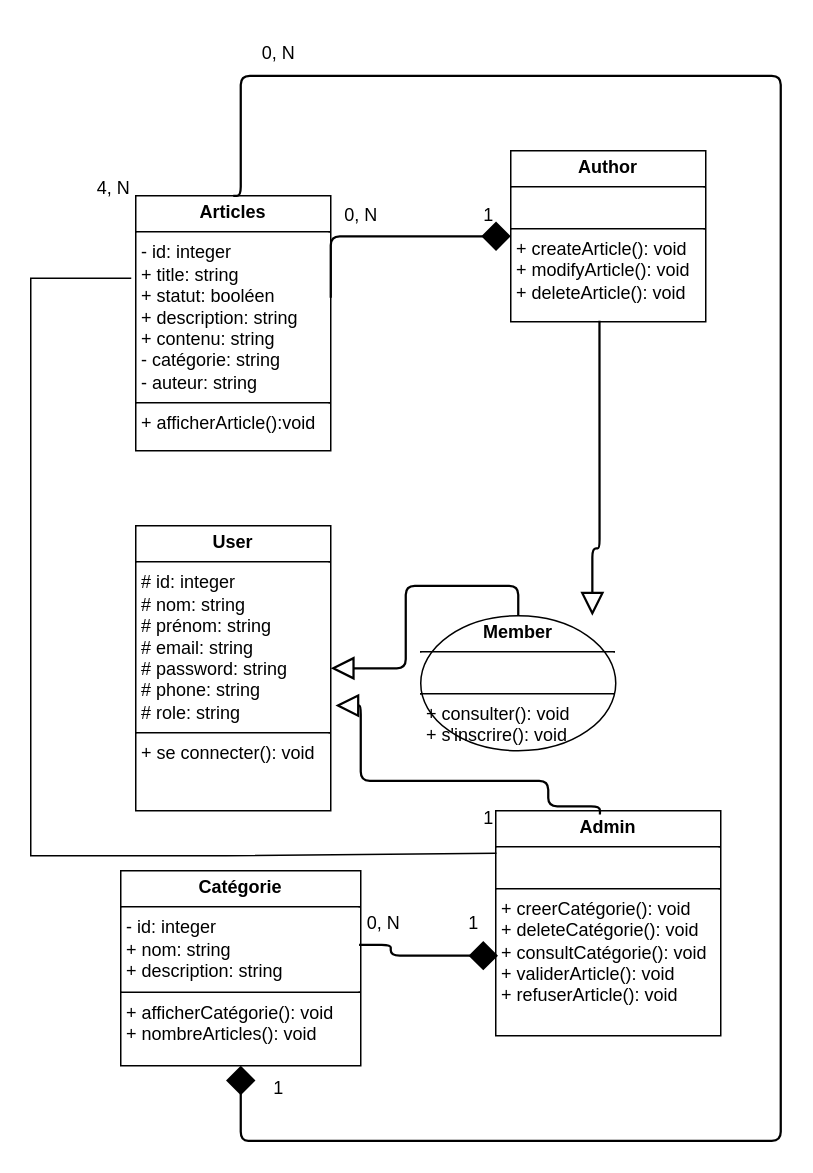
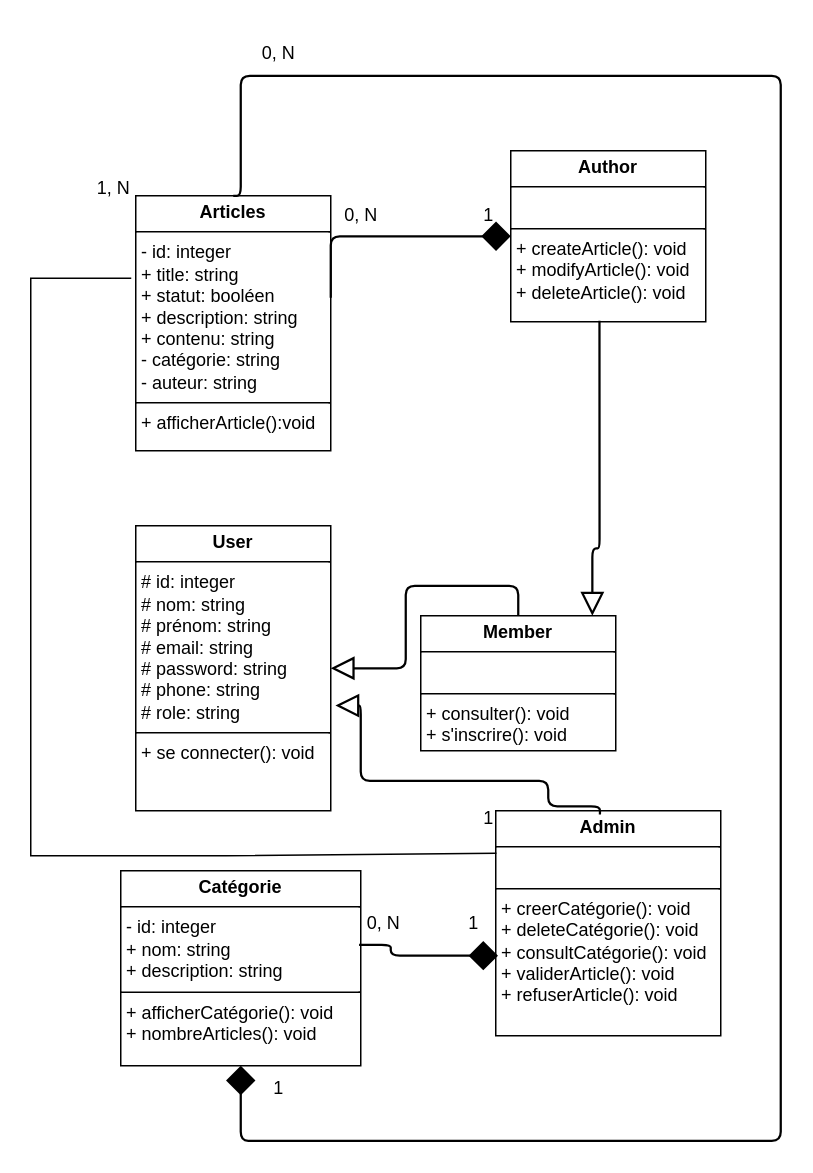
(114, 188) -> (114, 188)
(518, 683) -> (518, 683)
